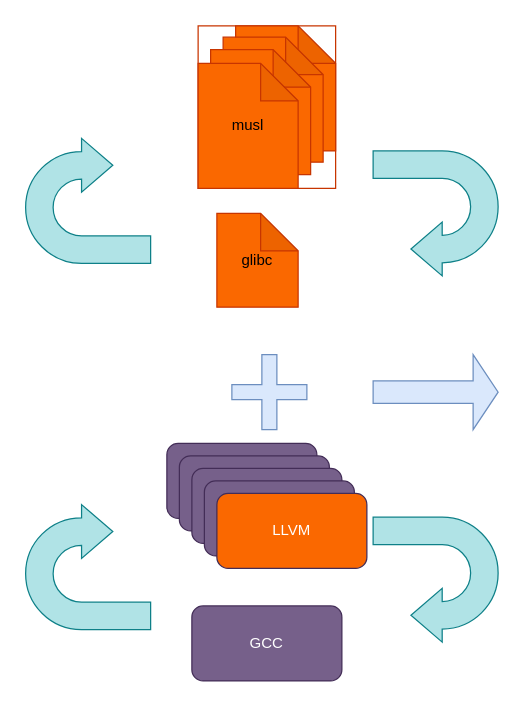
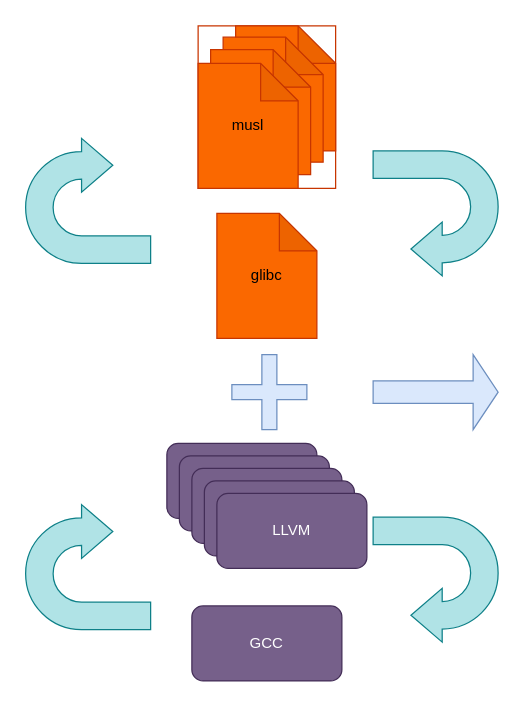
(258, 260) -> (267, 276)
(292, 531) -> (292, 531)
